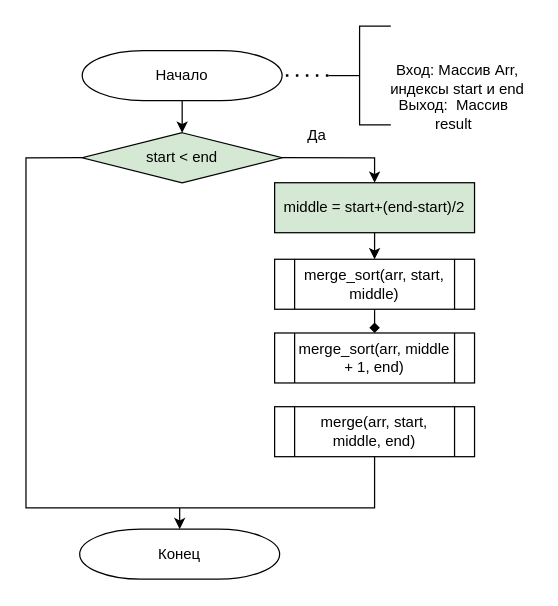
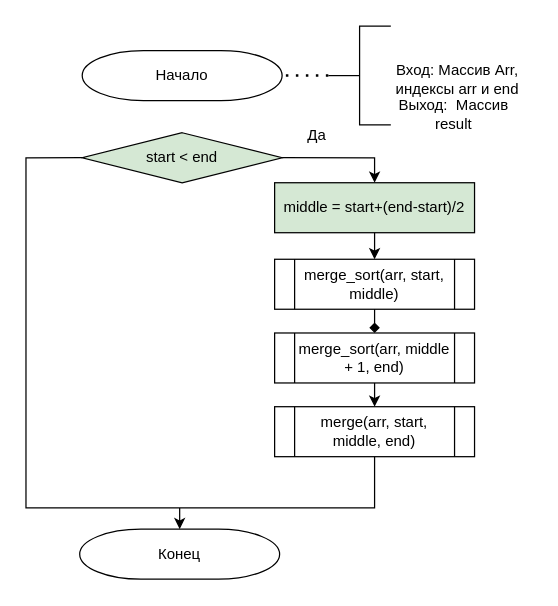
(458, 79) -> (458, 79)
(182, 113) -> none
(454, 114) -> (454, 114)
none -> (374, 390)
